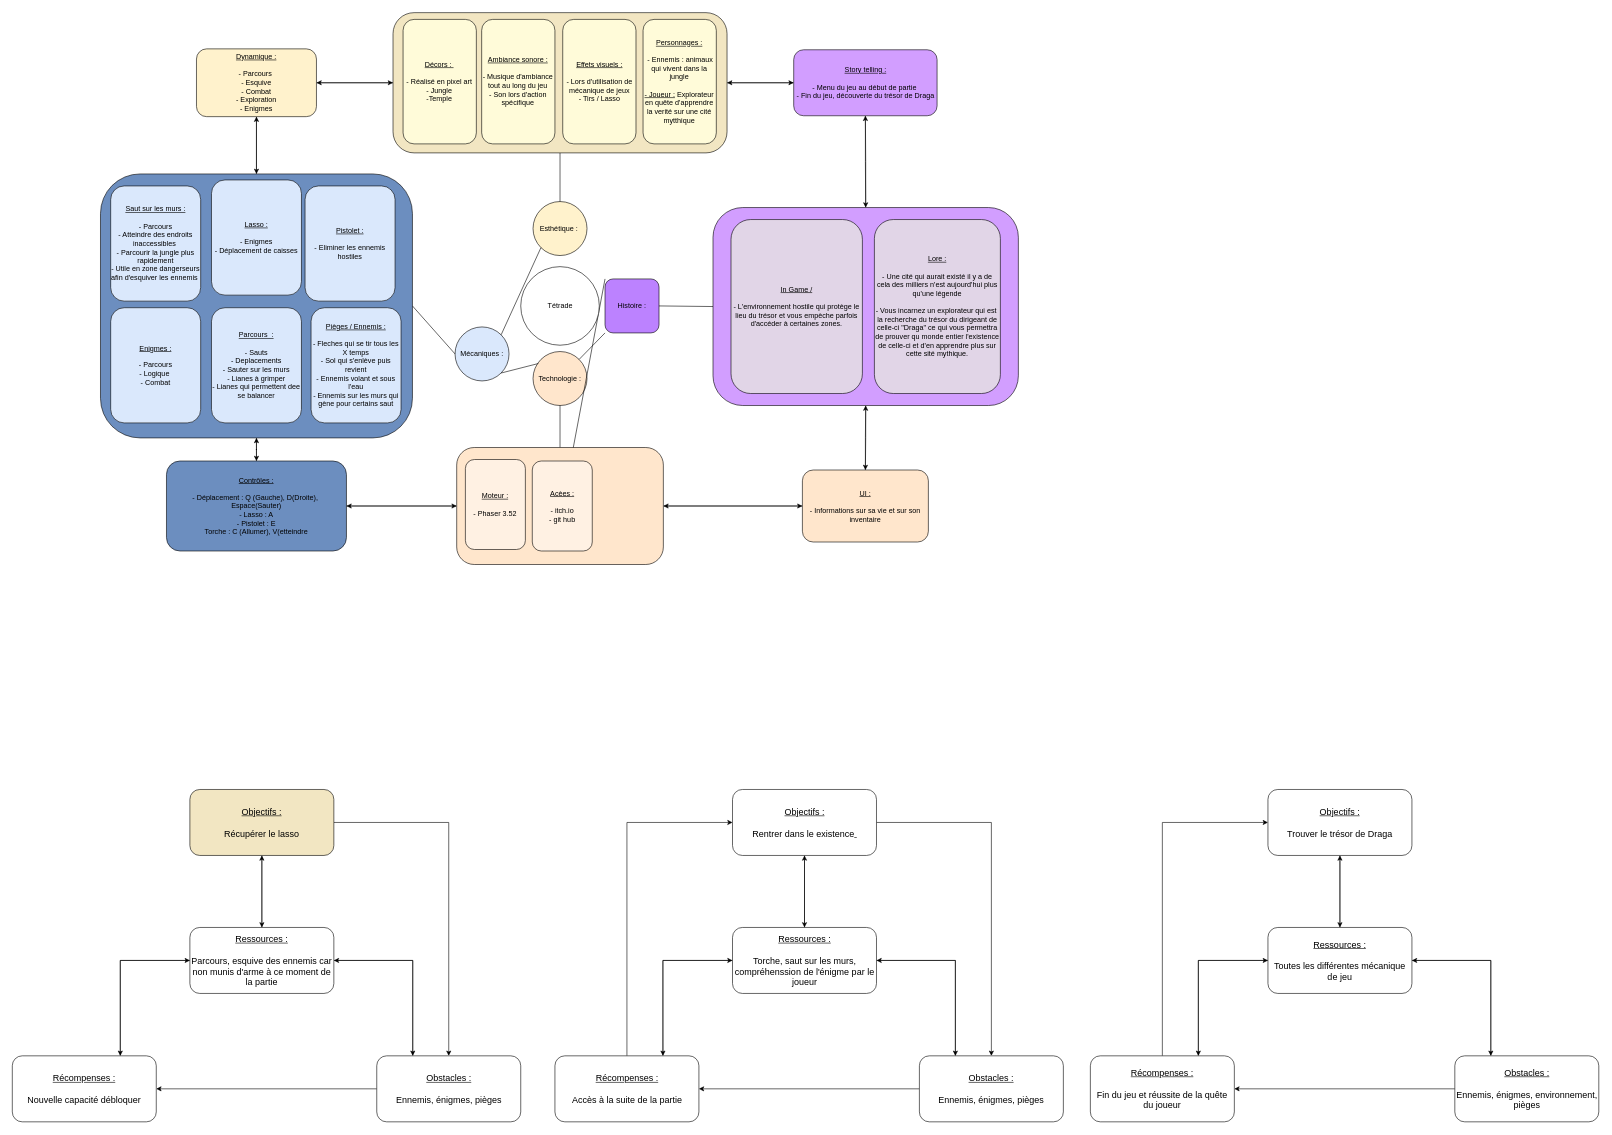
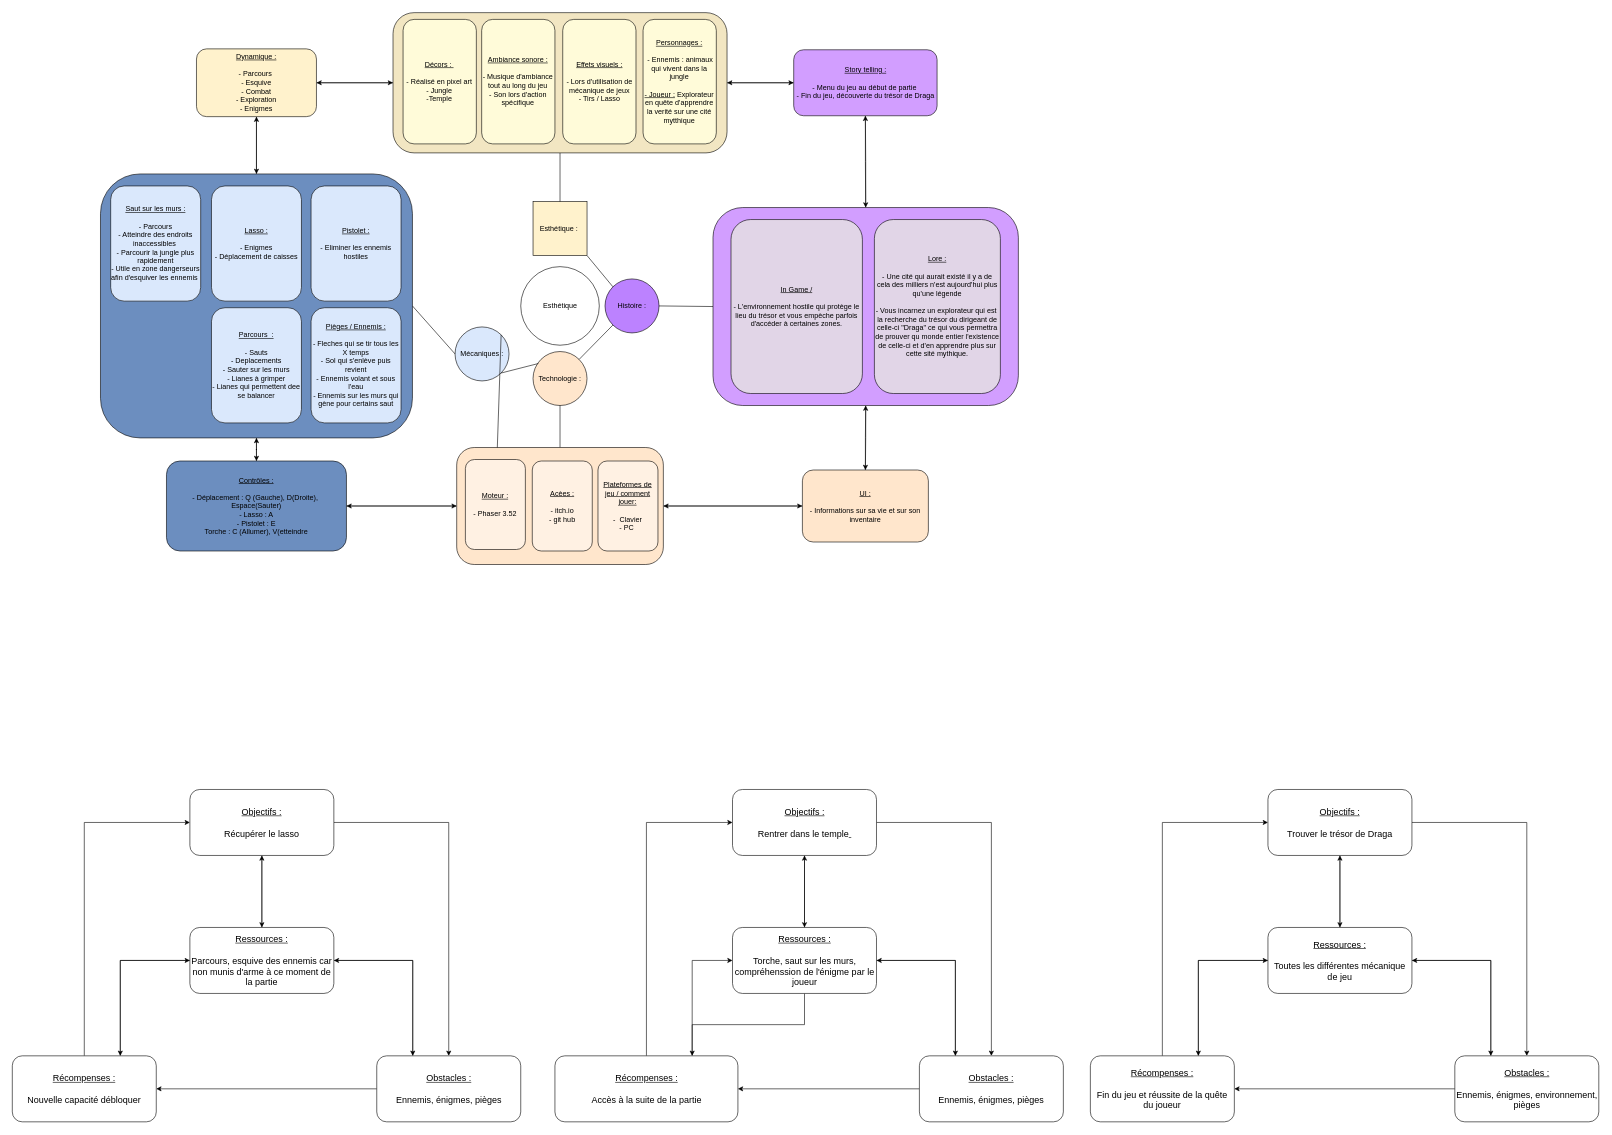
(560, 228) -> (560, 228)
(257, 237) -> (257, 243)
(350, 243) -> (356, 243)
(521, 291) -> (499, 391)
(560, 306) -> (560, 306)
(632, 306) -> (632, 306)
(156, 365) -> none
(583, 398) -> (600, 271)
none -> (628, 506)
none -> (134, 822)
(262, 822) -> (262, 822)
(805, 822) -> (805, 822)
none -> (1471, 822)
(627, 1089) -> (647, 1089)
